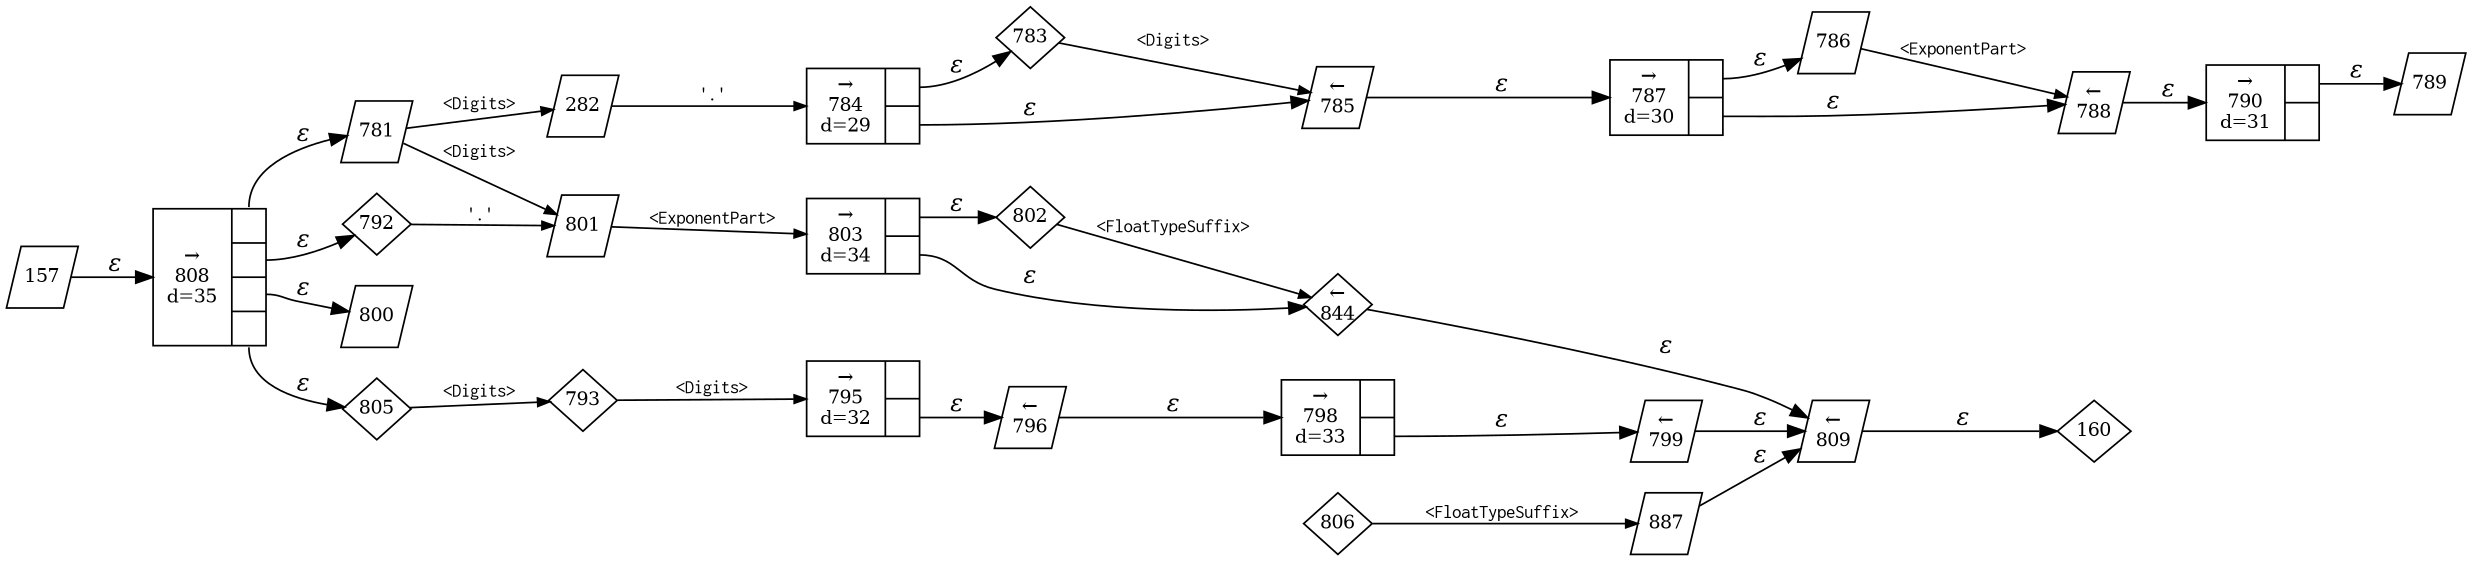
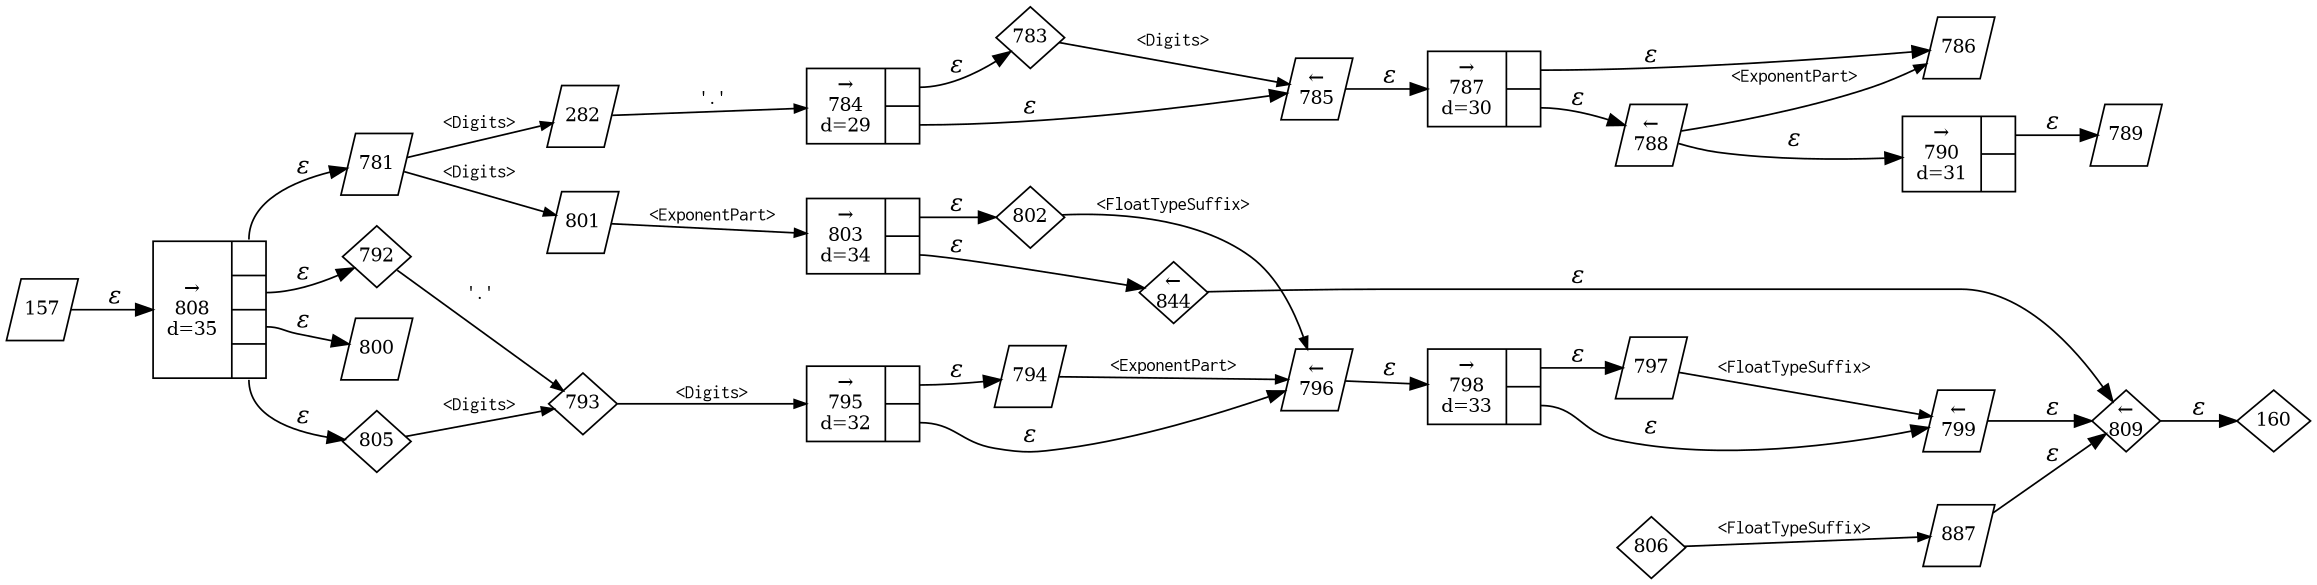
(1958, 71) -> (1800, 107)
(476, 225) -> (475, 327)
(1178, 259) -> (1207, 234)
none -> (1651, 368)
none -> (1030, 376)
(1834, 431) -> (2126, 421)
